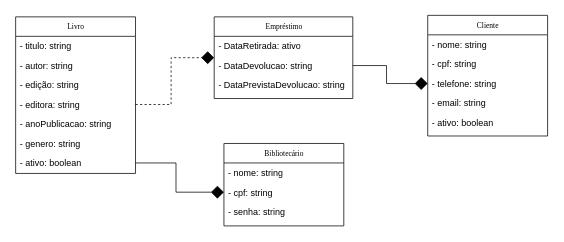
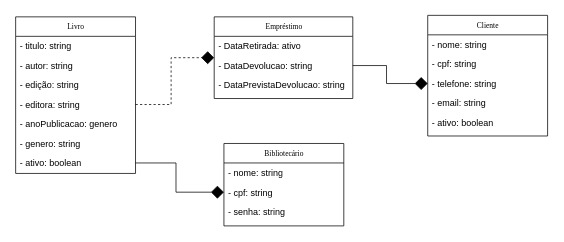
(71, 125) -> (72, 125)
